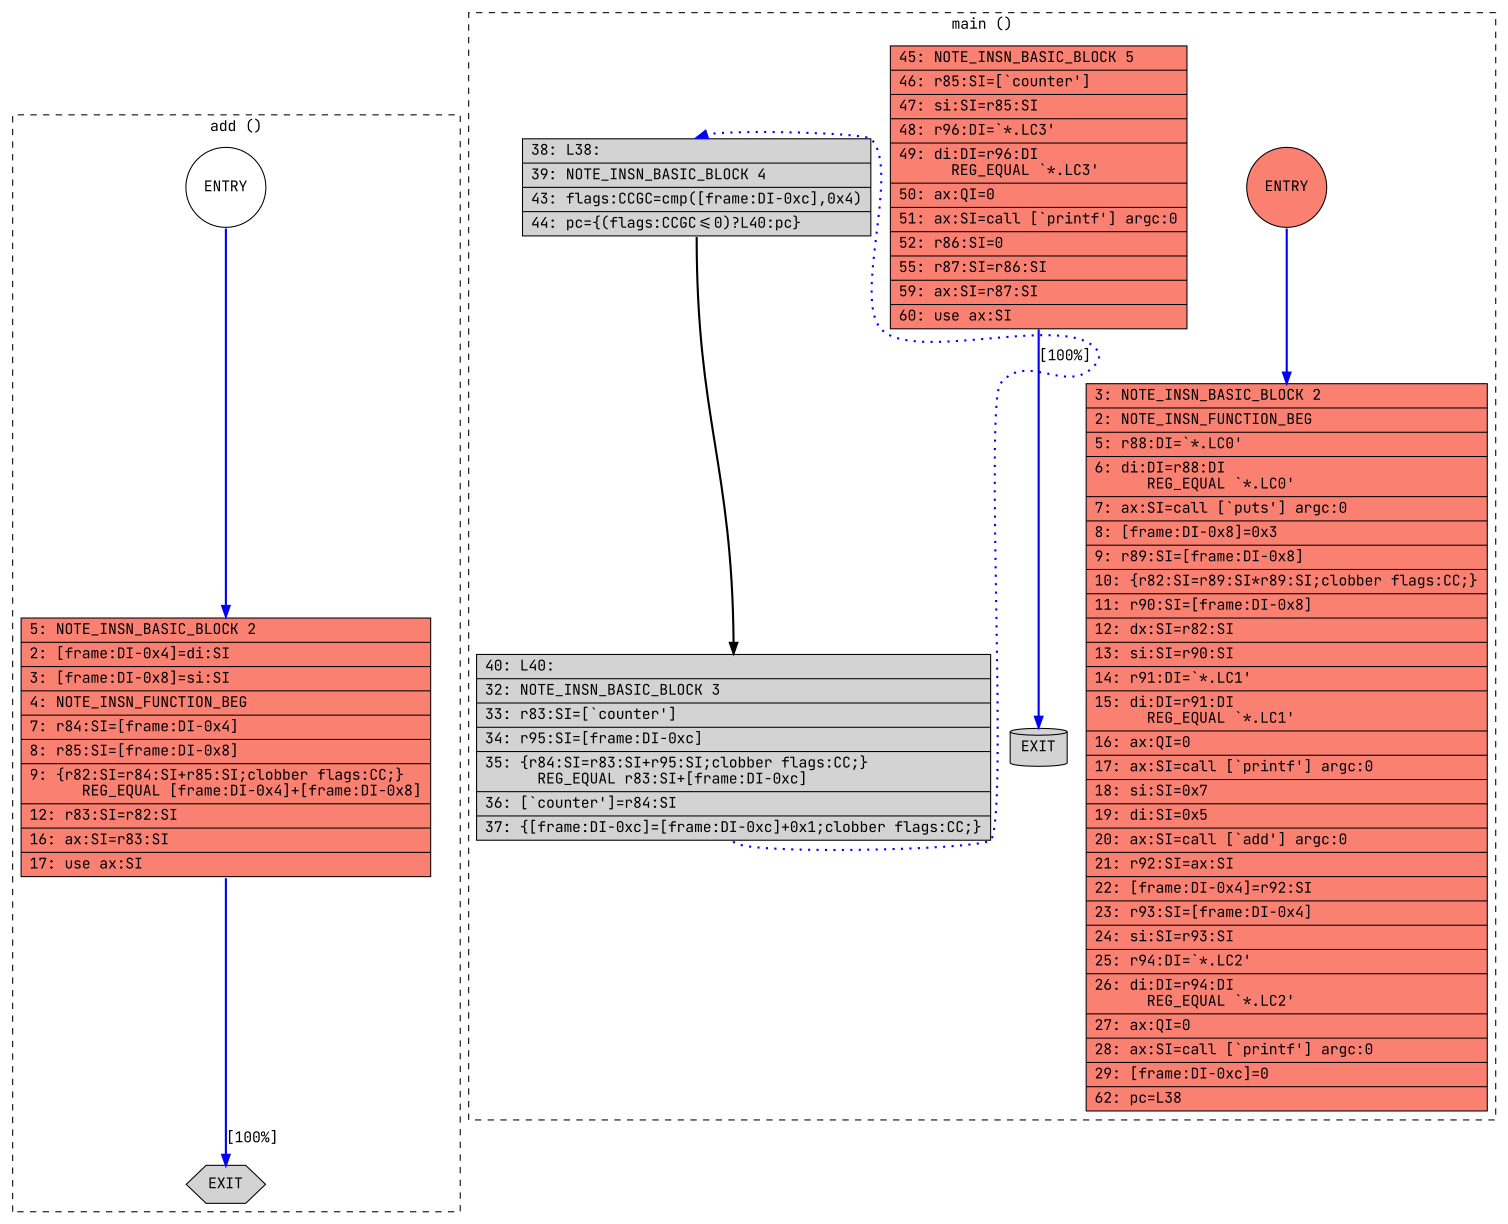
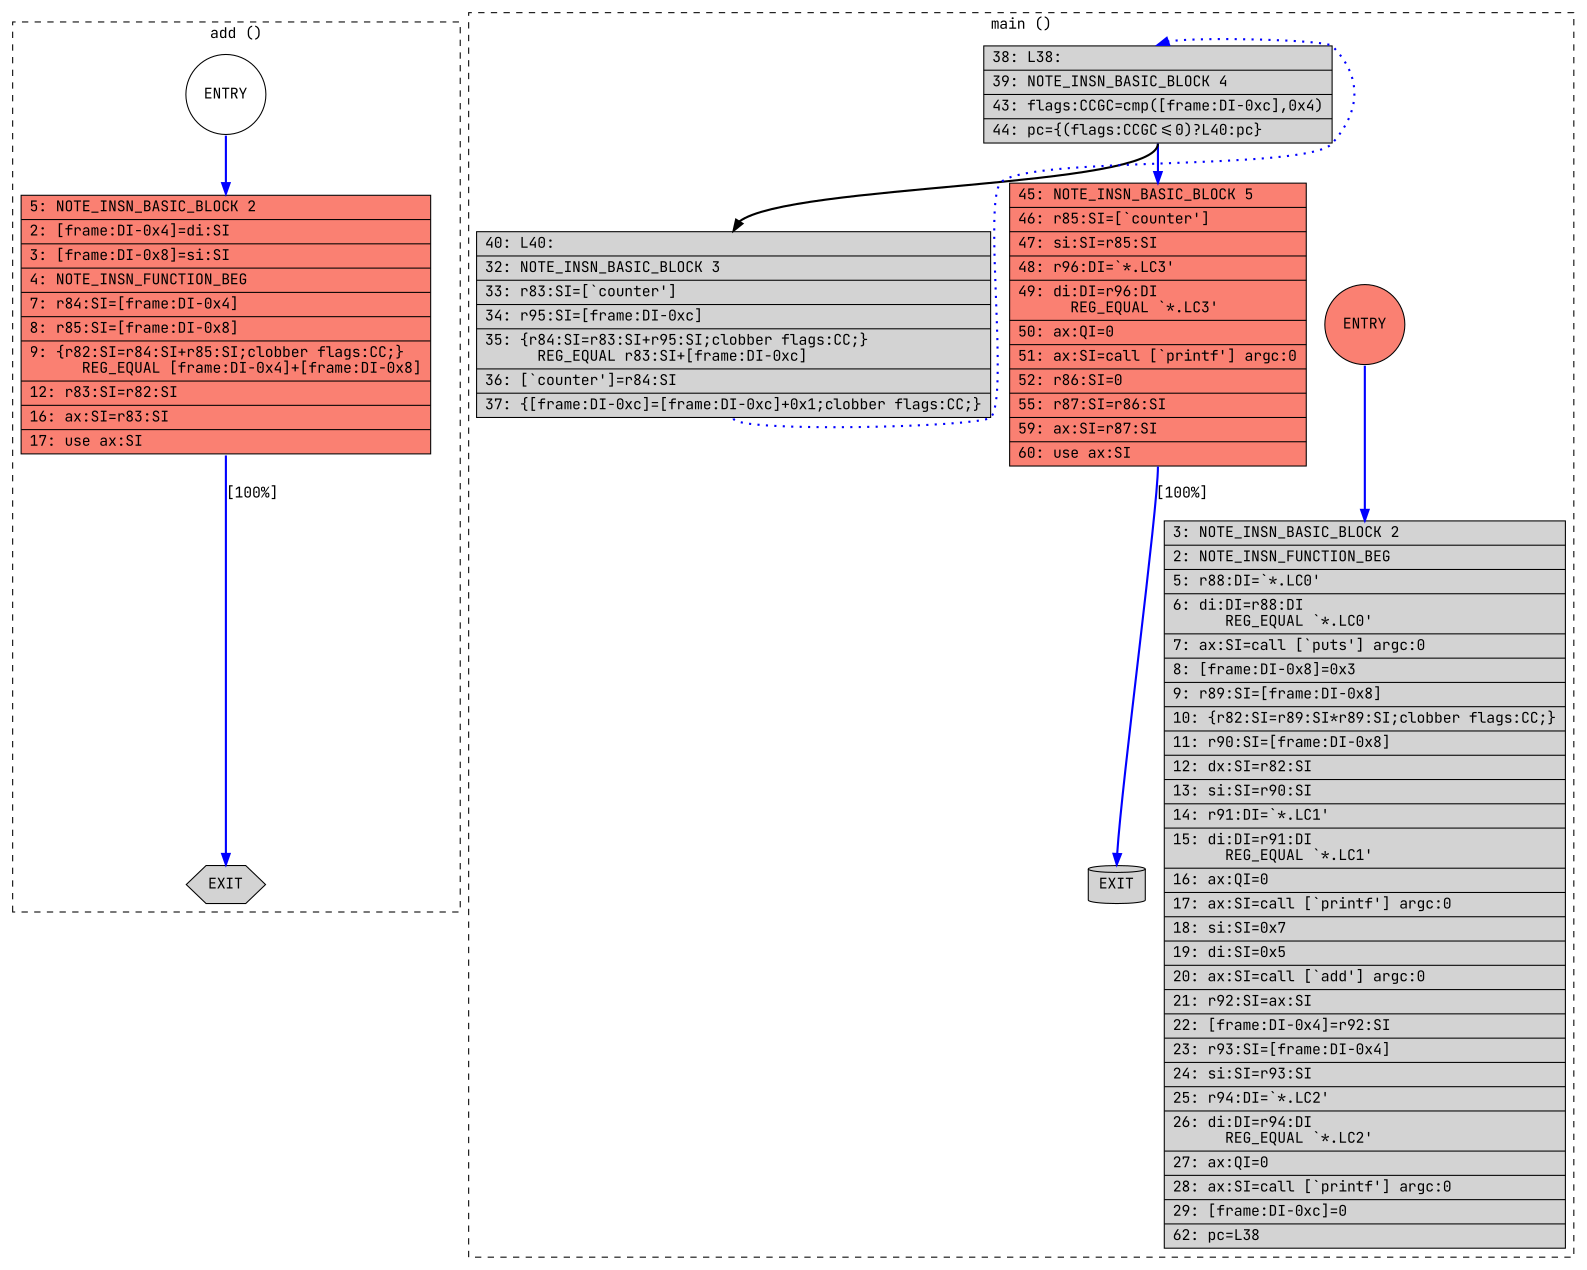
none -> (1158, 157)
(1287, 747) -> (1365, 885)
